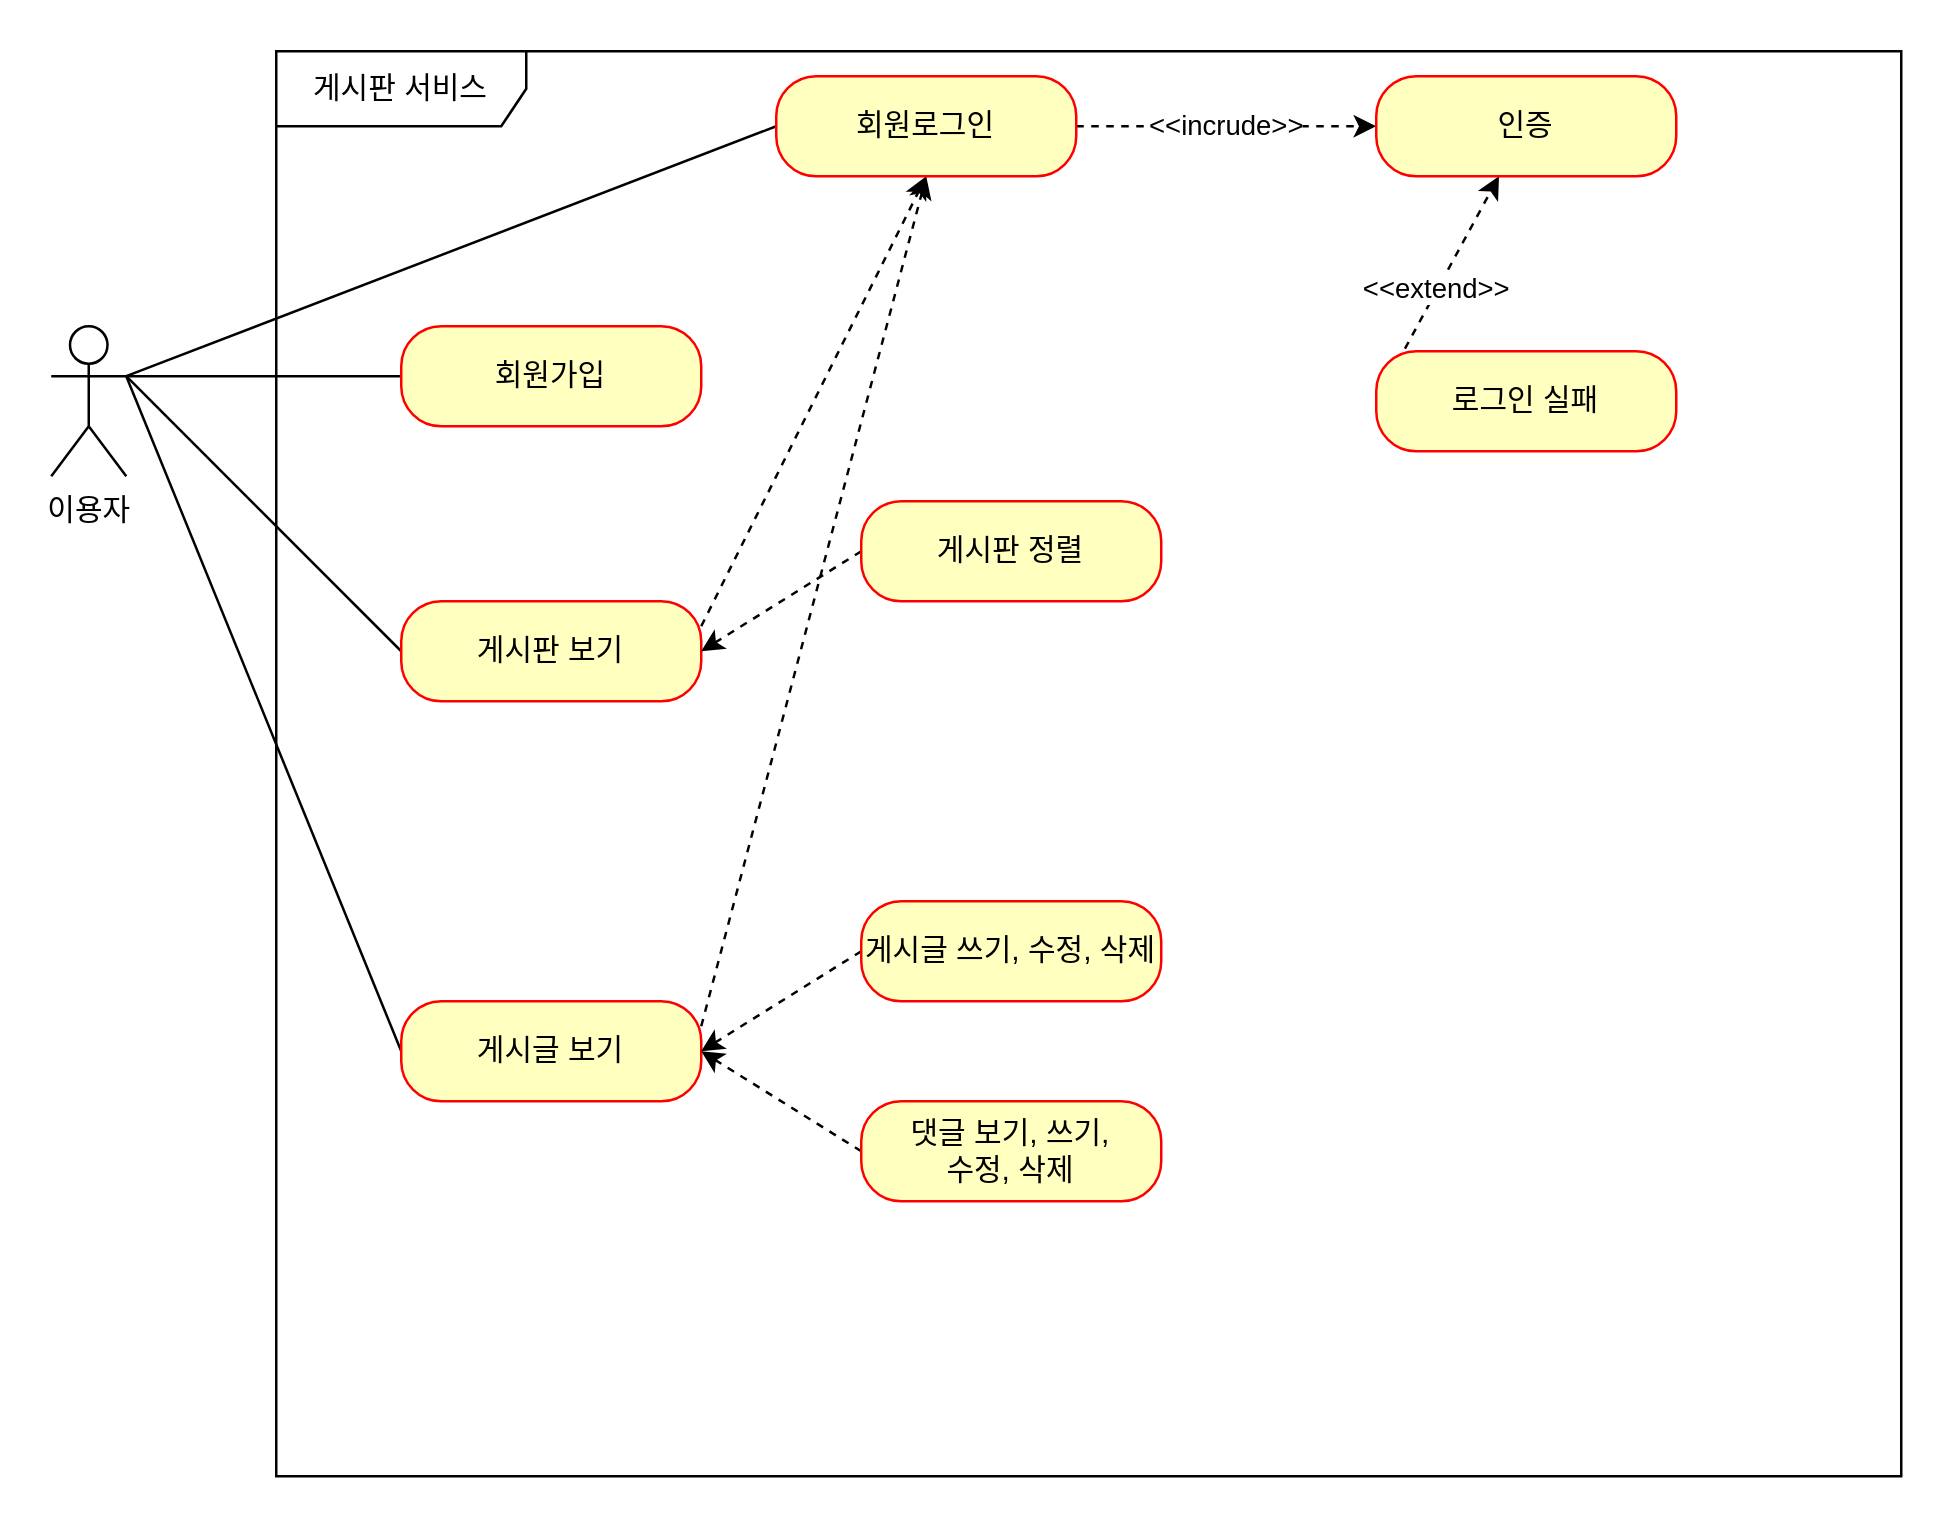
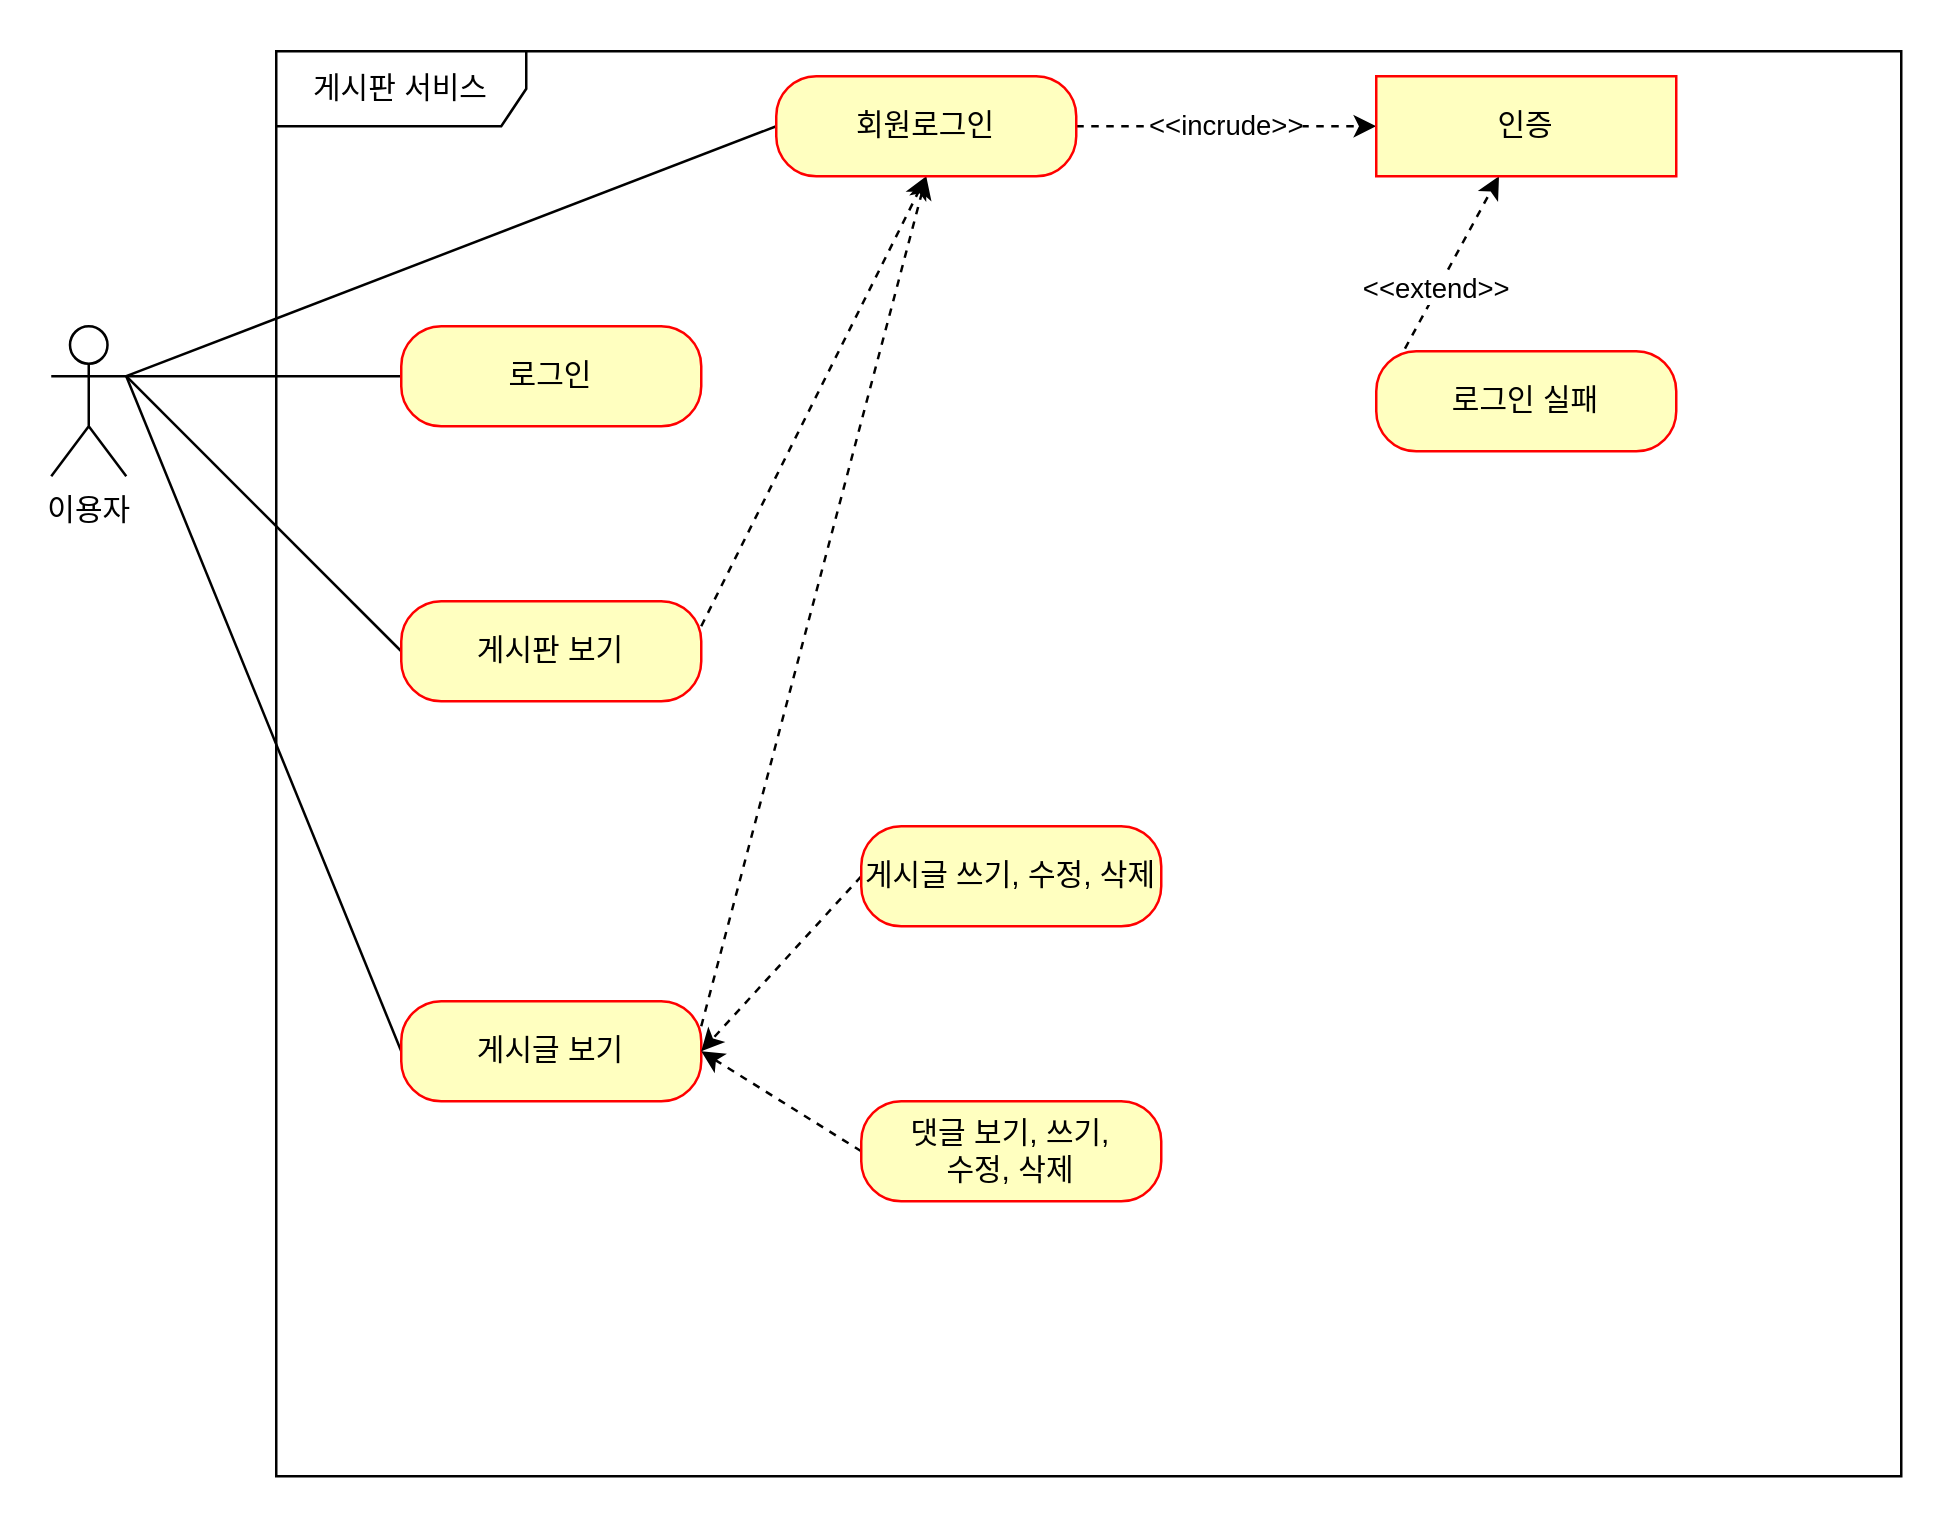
(1526, 126) -> (1526, 126)
(551, 376) -> (551, 376)
(1011, 551) -> none
(764, 612) -> none
(1011, 951) -> (1011, 876)
